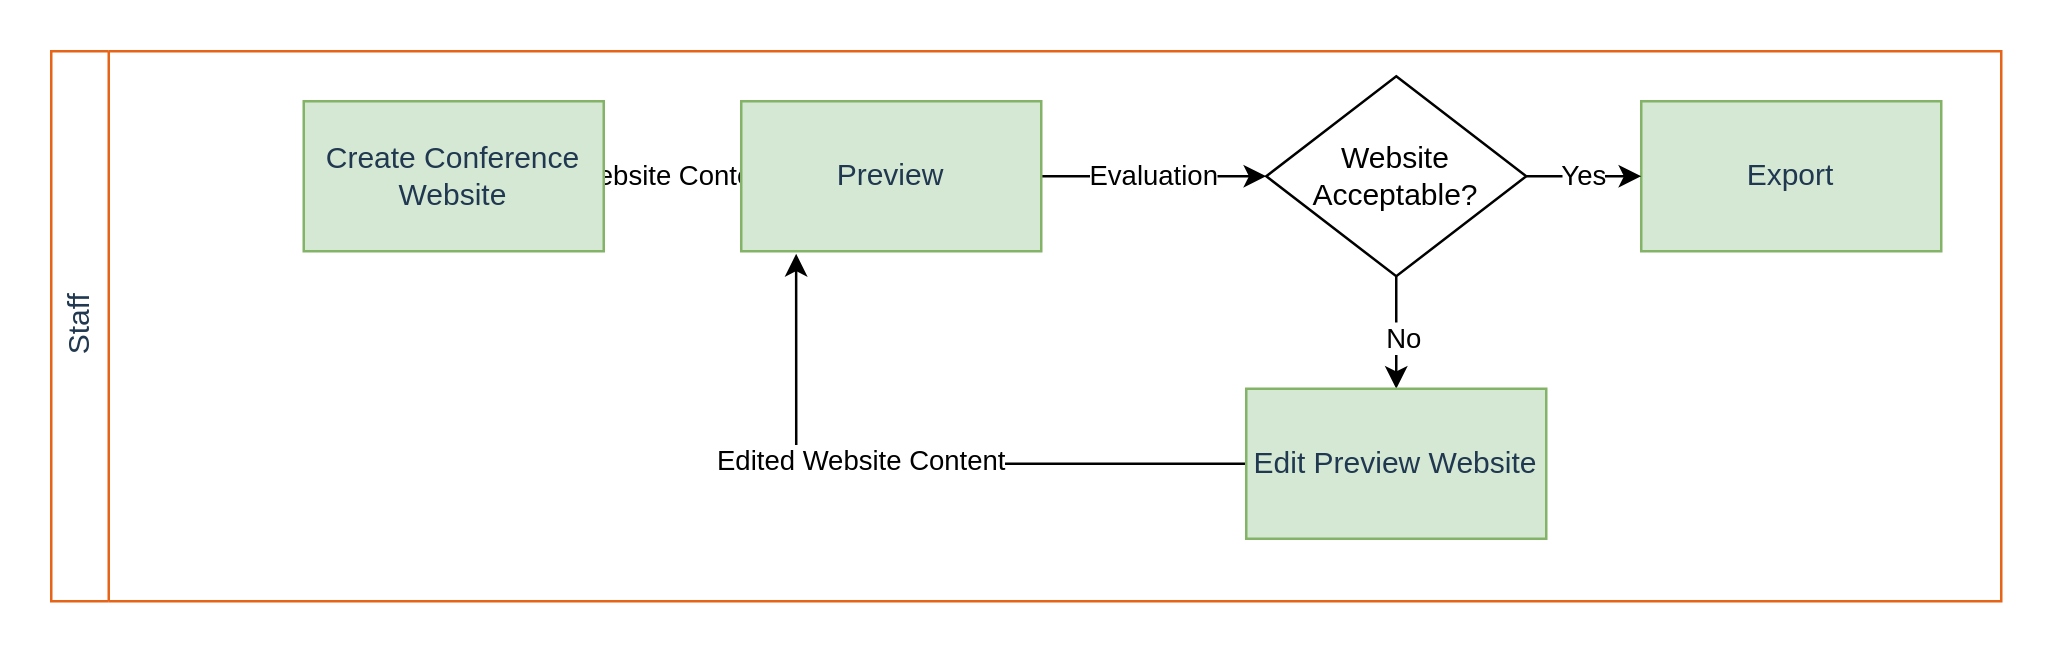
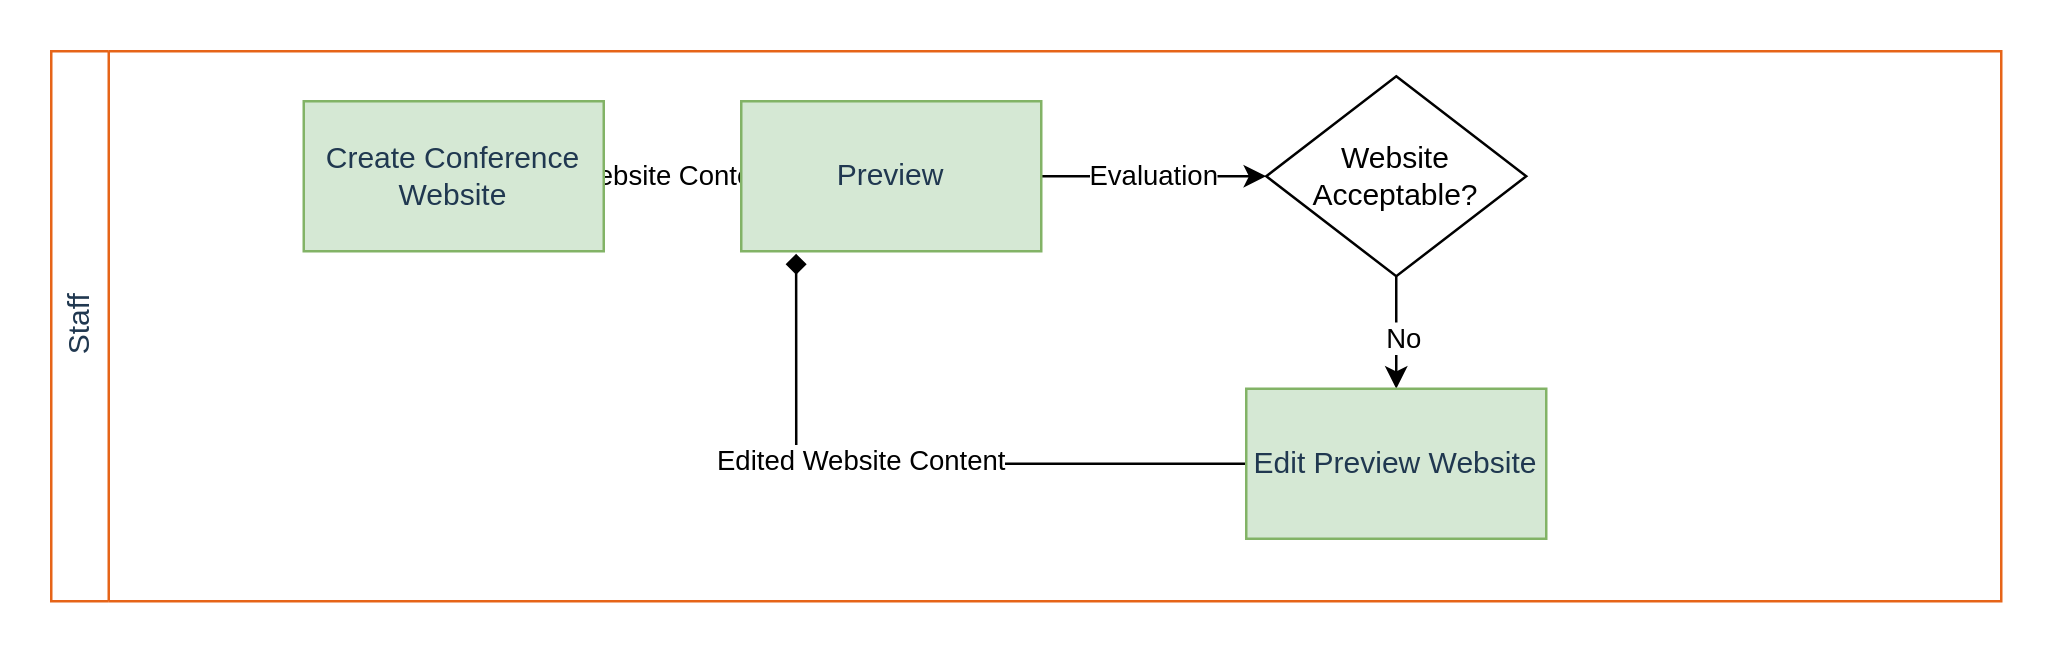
(1574, 176) -> none
(1791, 176) -> none
(796, 272) -> (796, 274)
